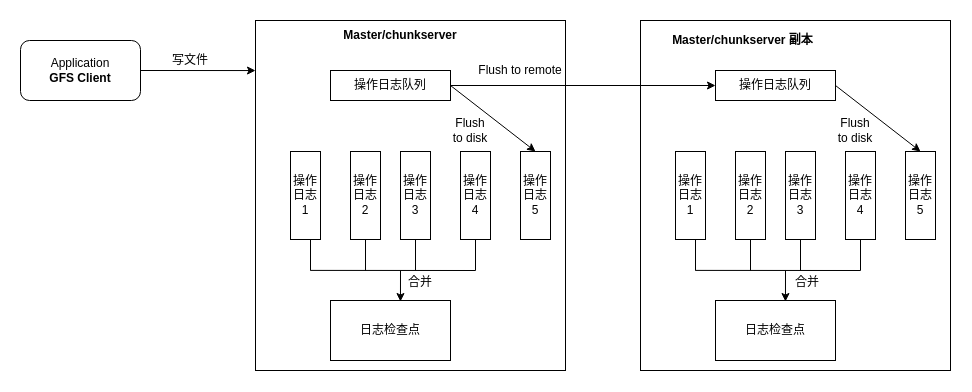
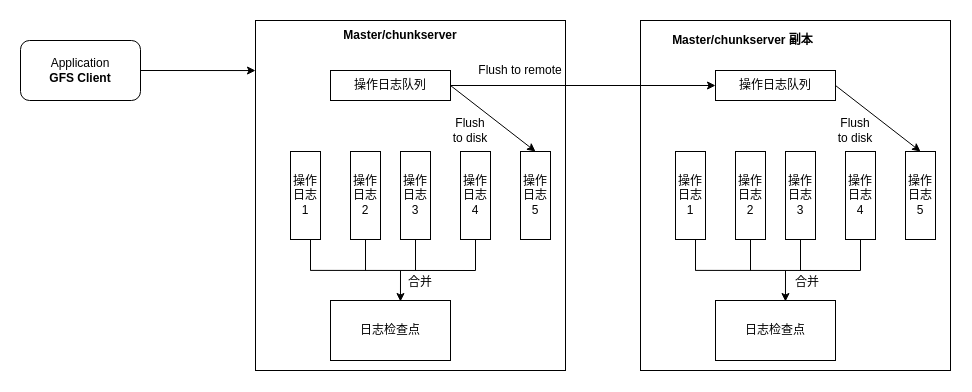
(191, 61) -> none
